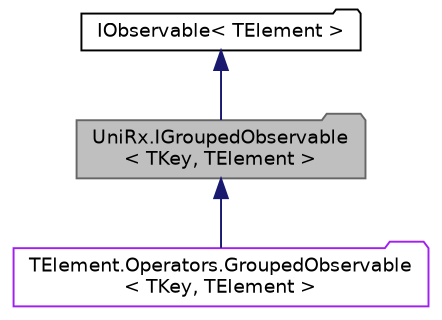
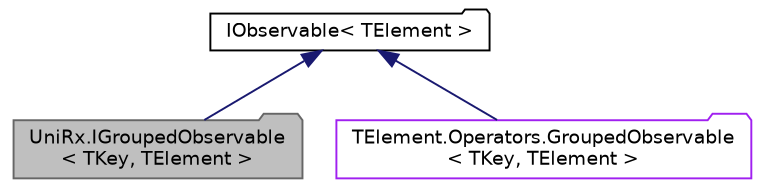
(221, 223) -> (446, 90)
